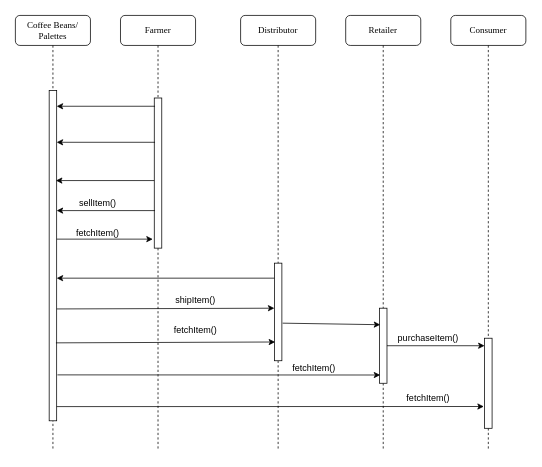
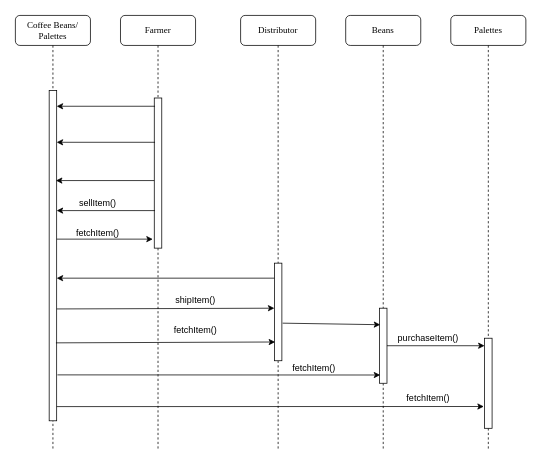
(383, 30) -> (383, 30)
(488, 30) -> (488, 30)
